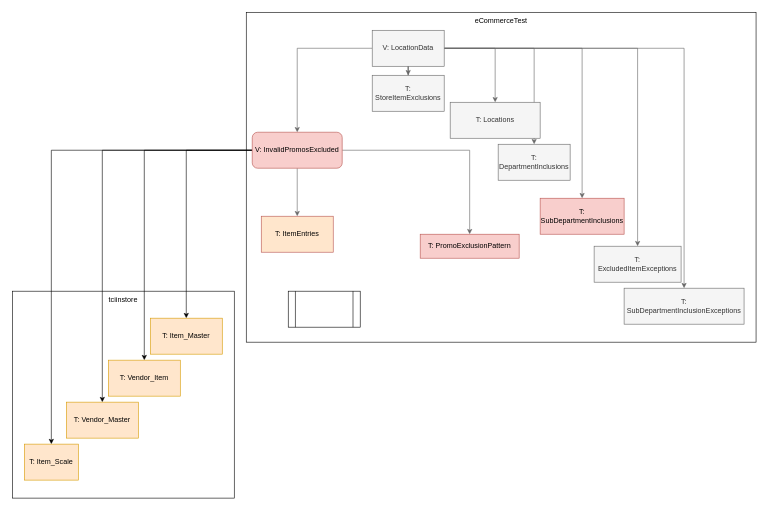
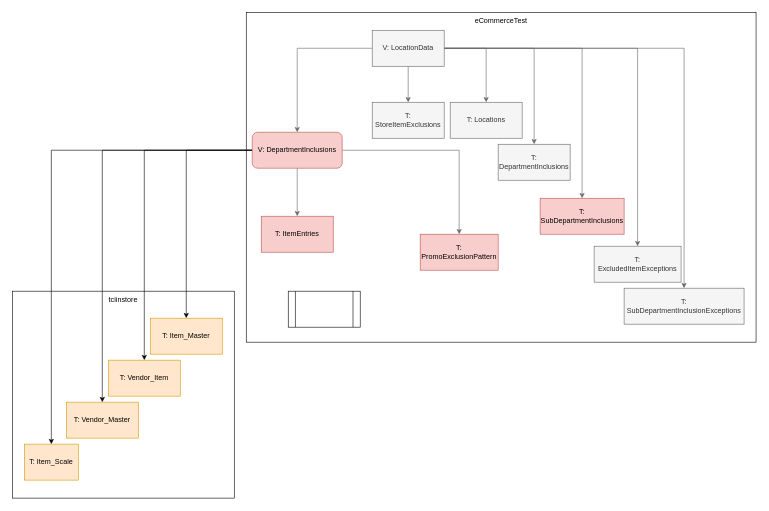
(408, 93) -> (408, 120)
(495, 120) -> (486, 120)
(297, 150) -> (297, 150)
(297, 234) -> (297, 234)
(470, 246) -> (459, 252)
